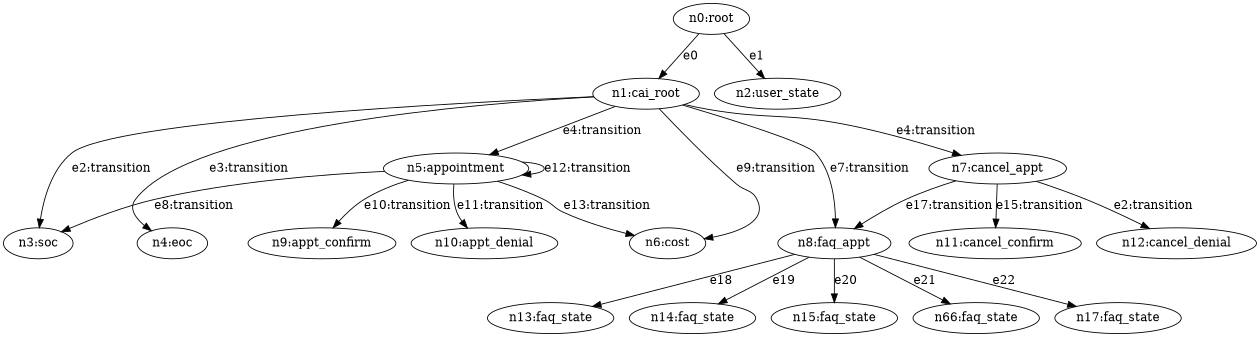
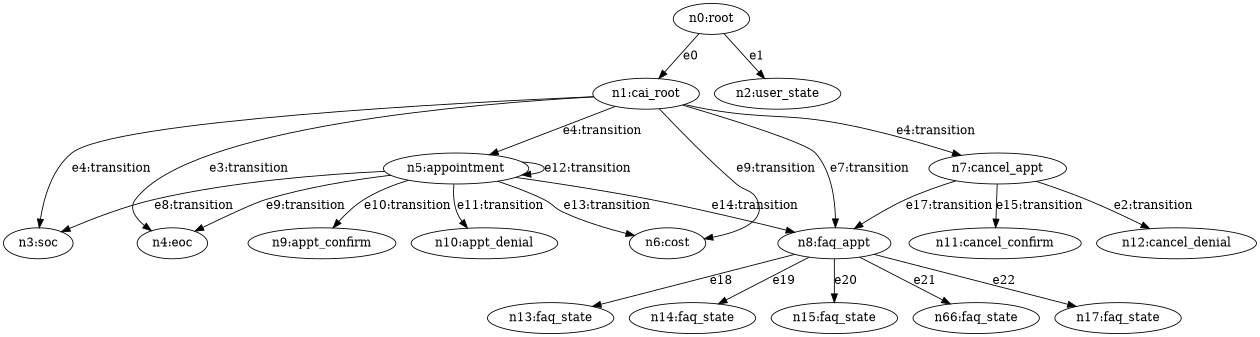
(111, 169) -> (111, 169)
none -> (294, 192)
none -> (652, 200)
